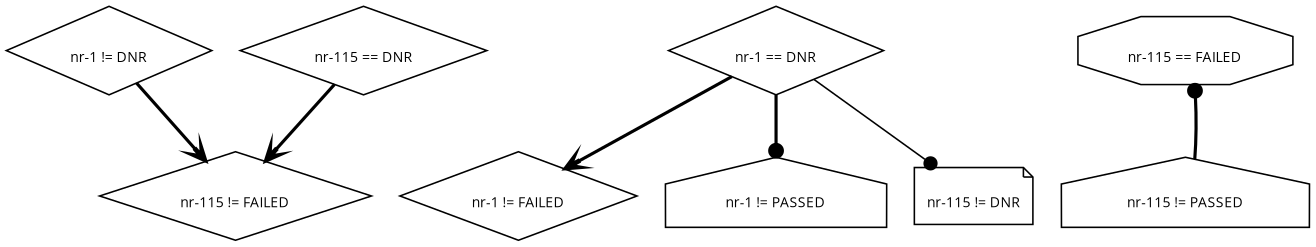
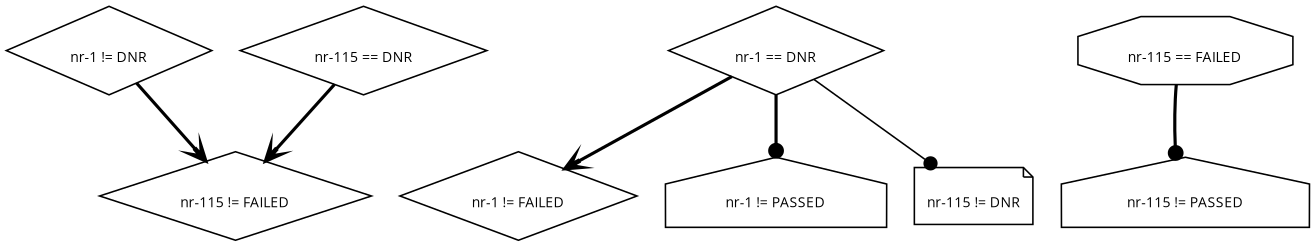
(1196, 128) -> (1175, 115)
